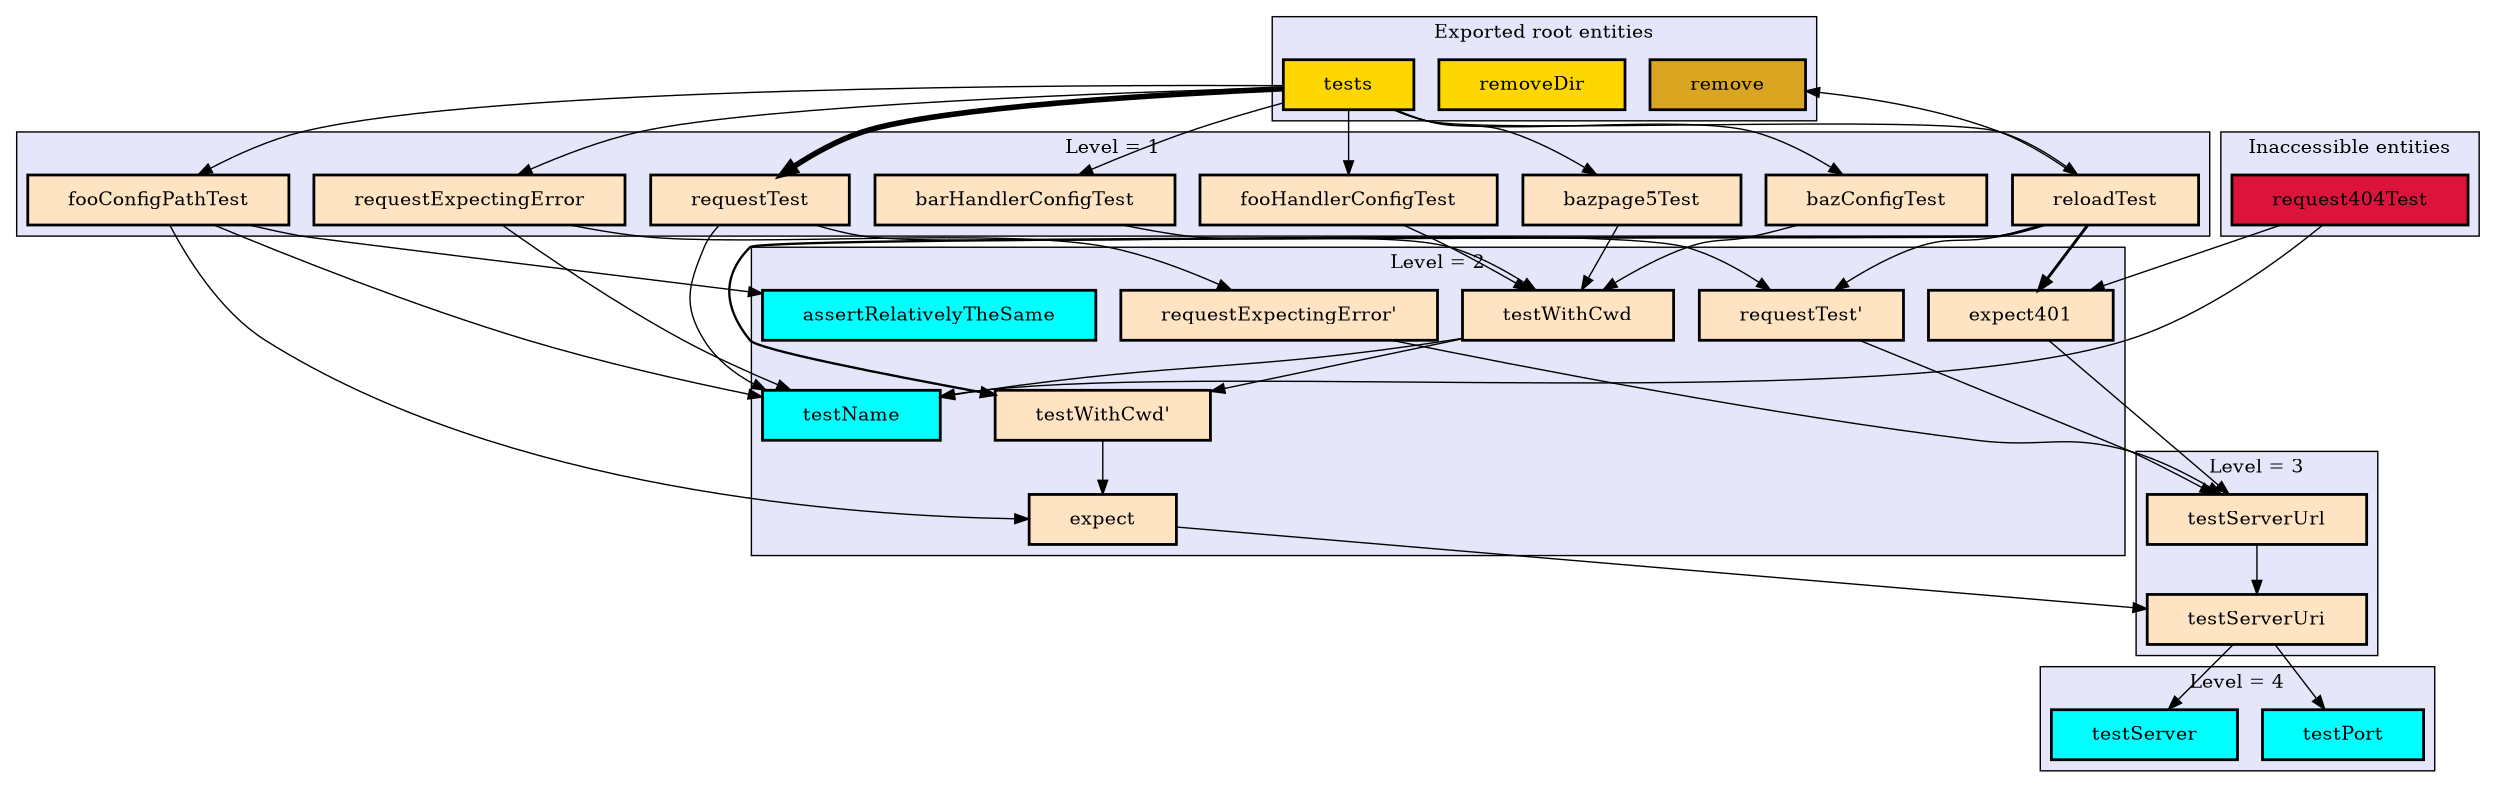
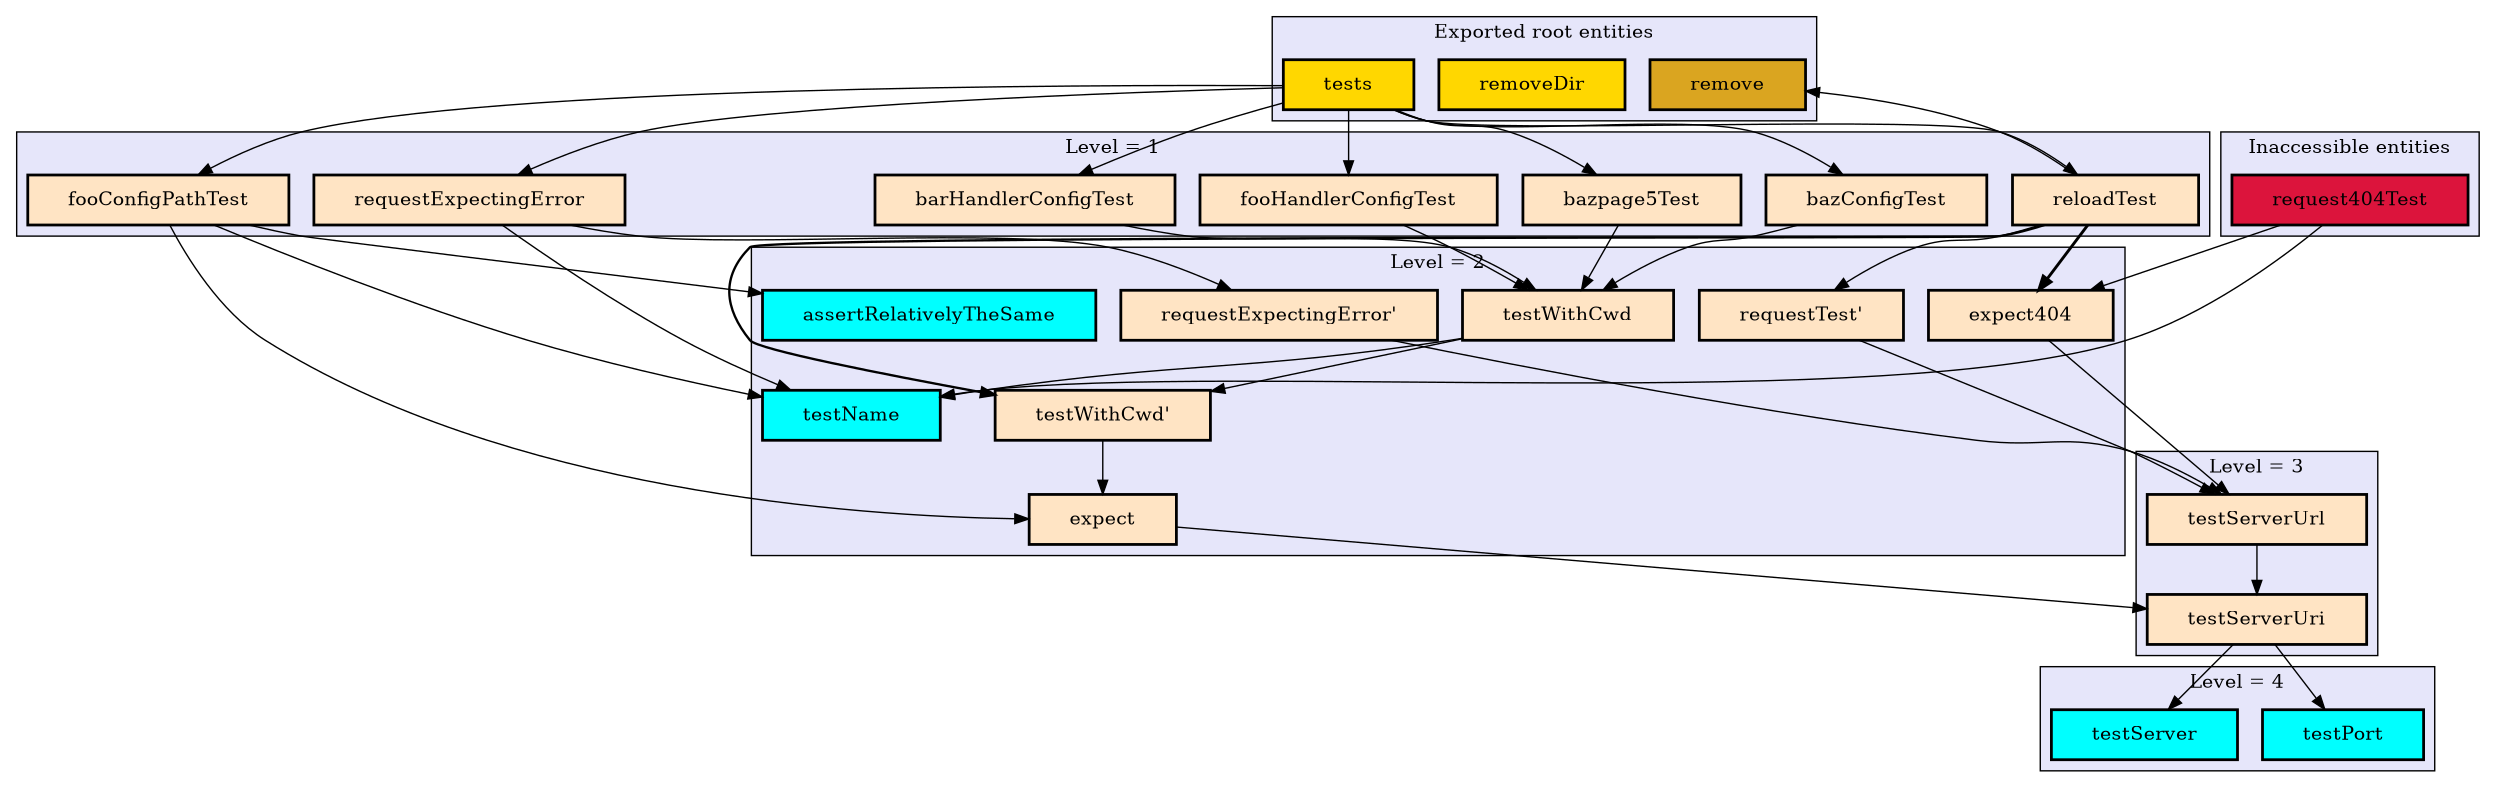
(750, 200) -> none
(2021, 315) -> (2021, 315)
